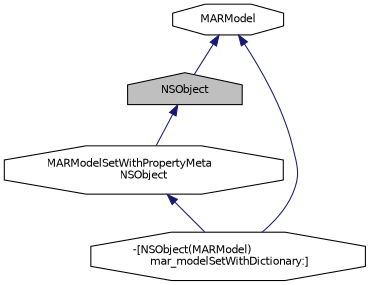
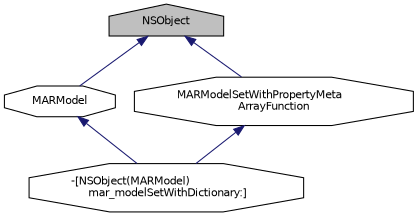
(204, 59) -> (109, 64)
(144, 170) -> (274, 101)
